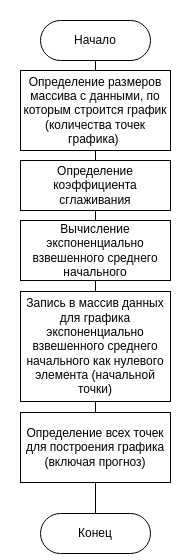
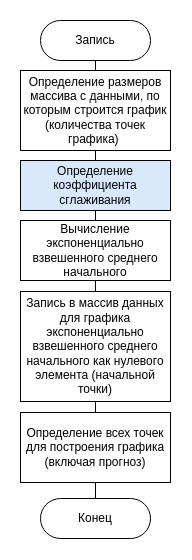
(96, 41) -> (96, 41)
(96, 186) -> (96, 186)
(96, 534) -> (96, 519)
